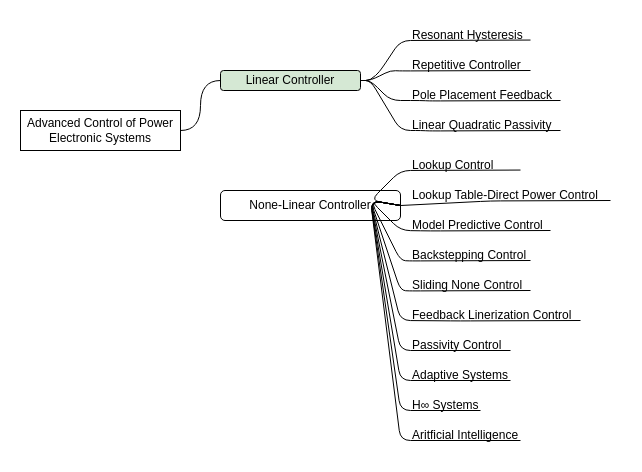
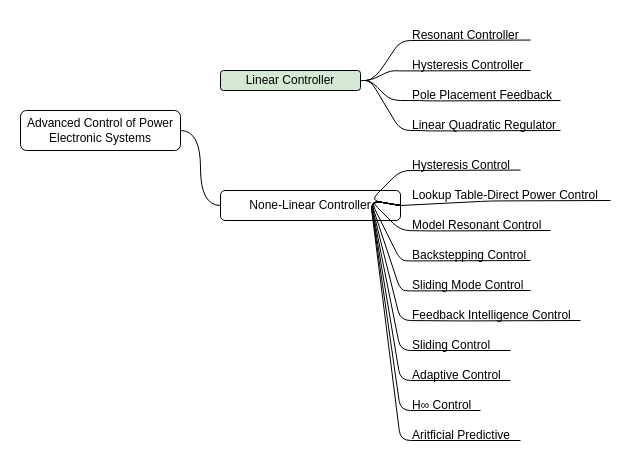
(473, 36) -> (472, 36)
(475, 66) -> (477, 66)
(201, 103) -> none
(491, 126) -> (492, 126)
(101, 131) -> (101, 131)
(456, 166) -> (468, 166)
none -> (201, 170)
(484, 226) -> (480, 226)
(470, 286) -> (470, 286)
(501, 316) -> (501, 316)
(463, 346) -> (455, 346)
(463, 376) -> (462, 376)
(445, 406) -> (443, 406)
(477, 436) -> (472, 436)
